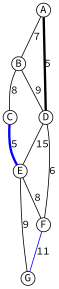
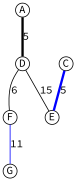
(19, 64) -> none
(32, 198) -> none
(22, 225) -> none
